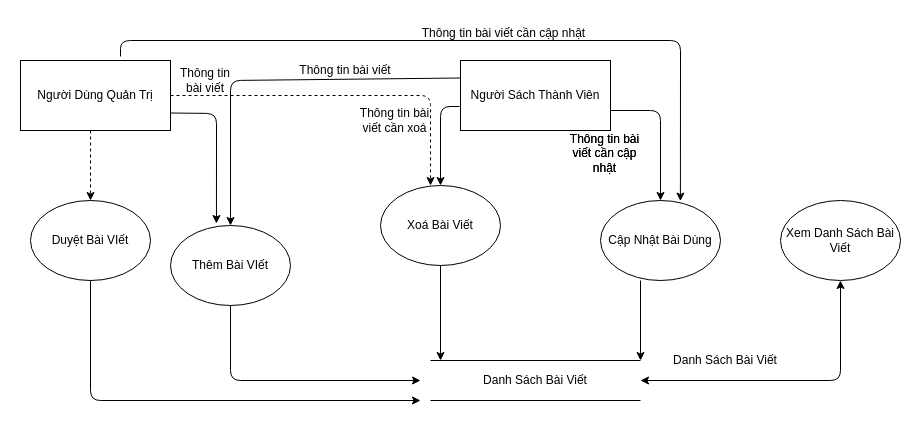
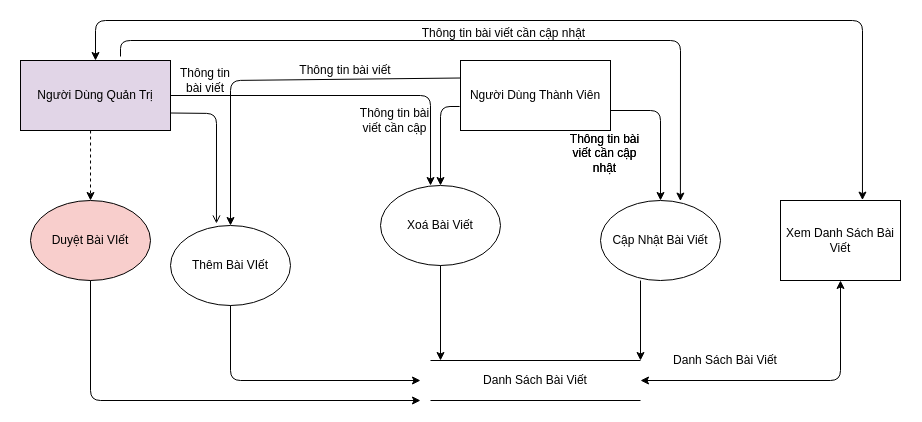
none -> (549, 21)
(96, 96) -> (96, 96)
(336, 96) -> (336, 96)
(536, 96) -> (536, 96)
(395, 121) -> (395, 121)
(216, 215) -> (216, 217)
(91, 241) -> (91, 241)
(661, 241) -> (661, 241)
(841, 241) -> (841, 241)
